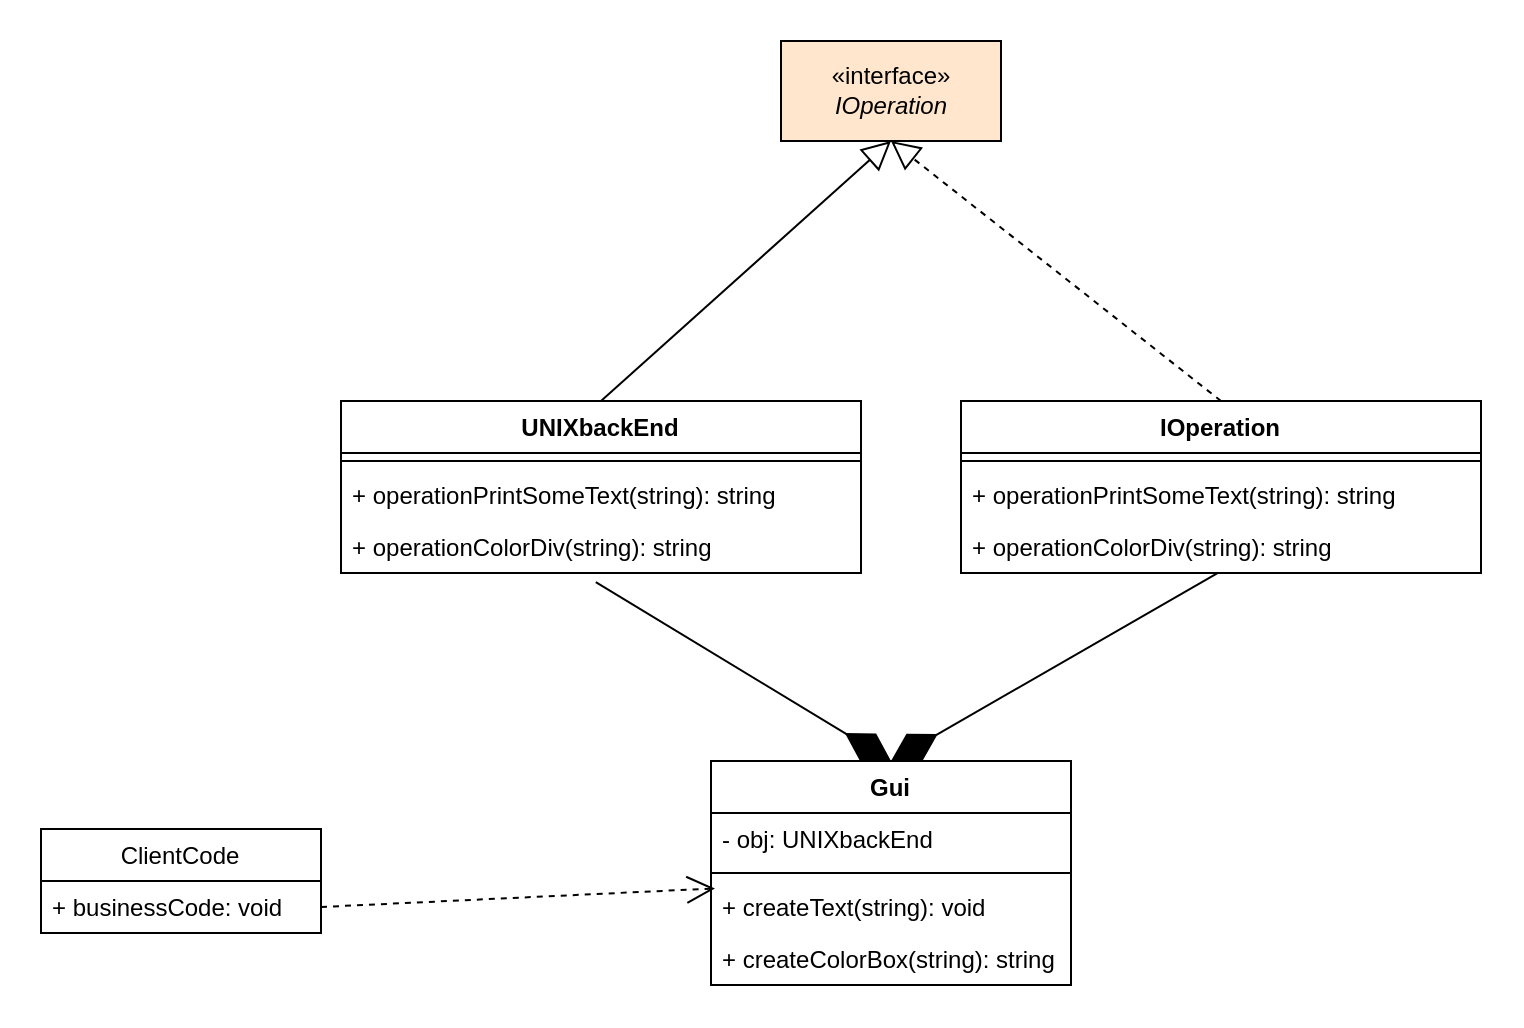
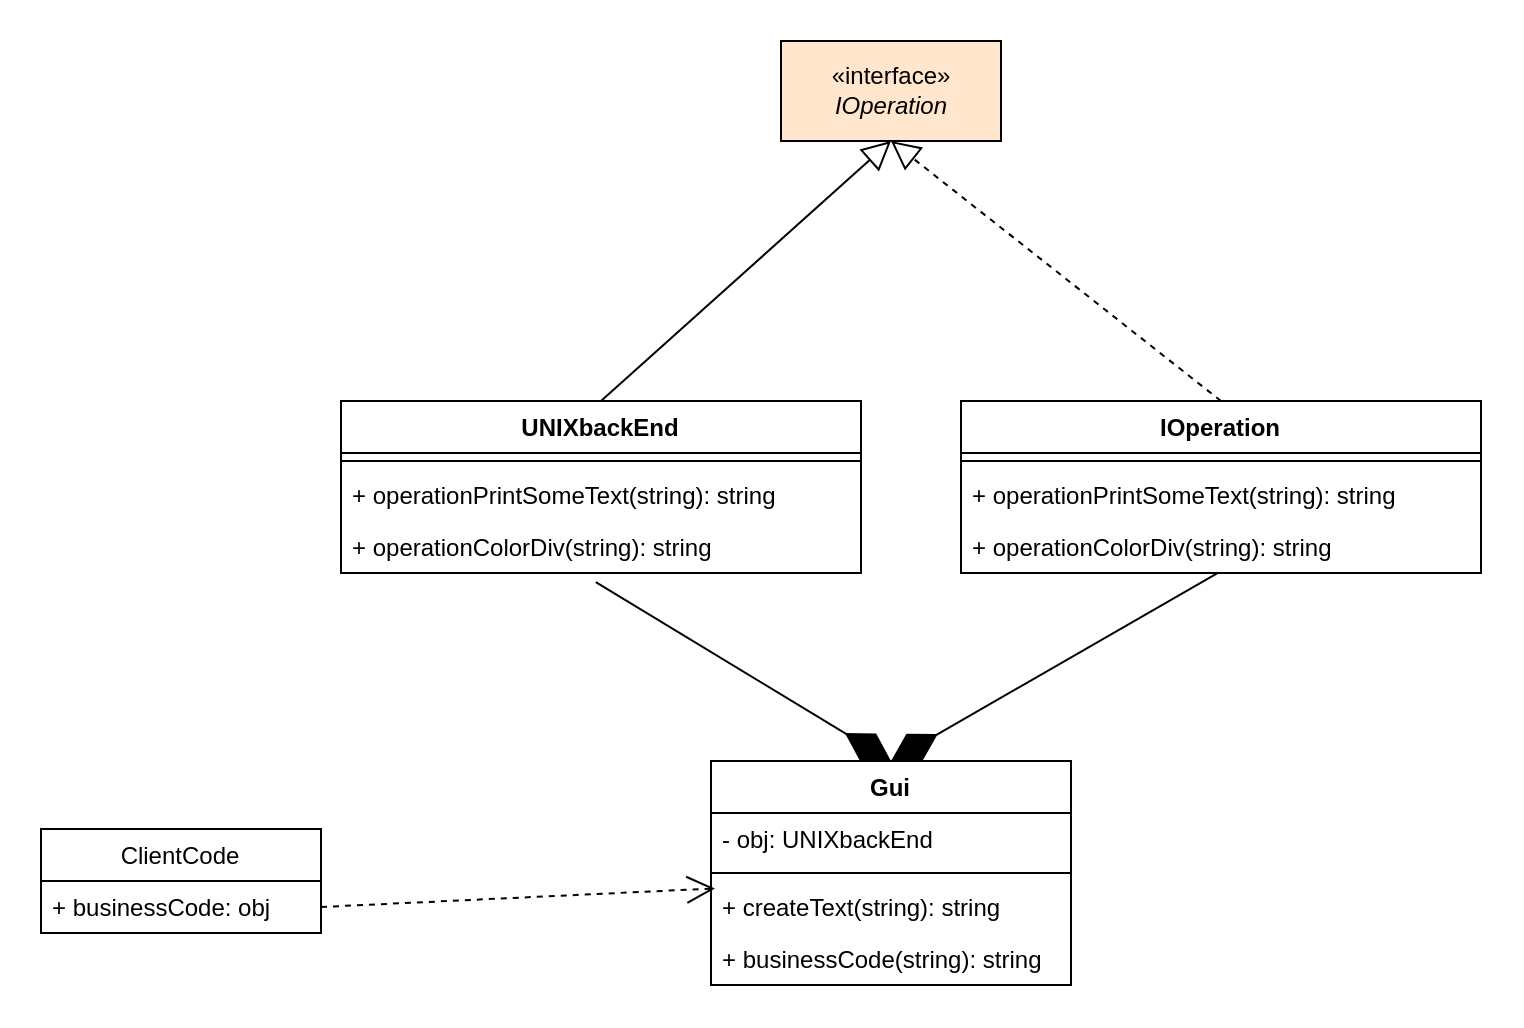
(174, 908) -> (170, 908)
(887, 908) -> (901, 908)
(925, 960) -> (911, 960)
